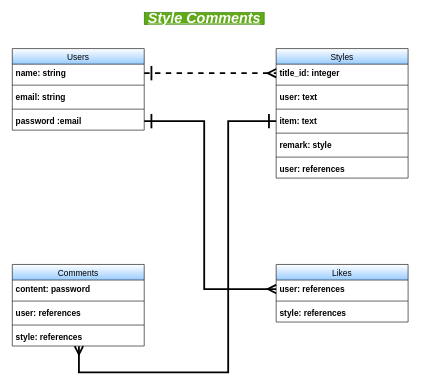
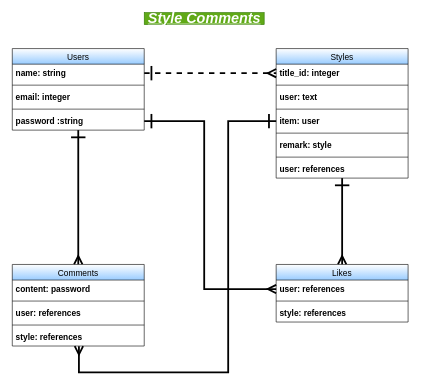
(41, 97) -> (43, 97)
(47, 121) -> (50, 121)
(300, 121) -> (300, 121)
none -> (78, 197)
none -> (342, 221)
